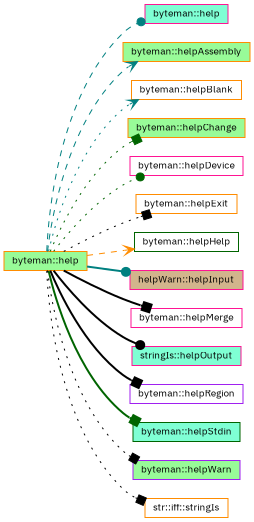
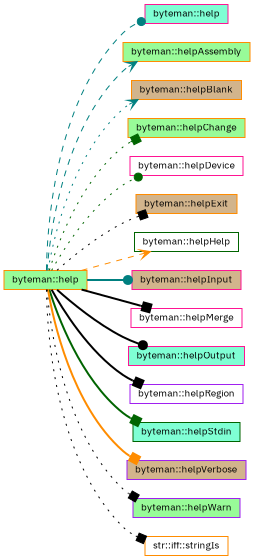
(186, 90) -> (186, 90)
(186, 204) -> (186, 204)
(186, 280) -> (186, 280)
(186, 356) -> (186, 356)
none -> (186, 470)
